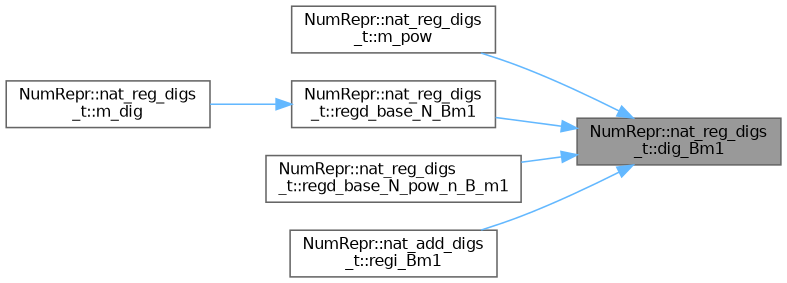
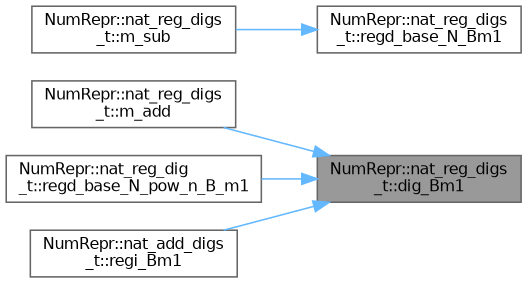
(394, 30) -> (134, 104)
(108, 104) -> (134, 30)
(528, 122) -> none
(394, 179) -> (134, 179)
